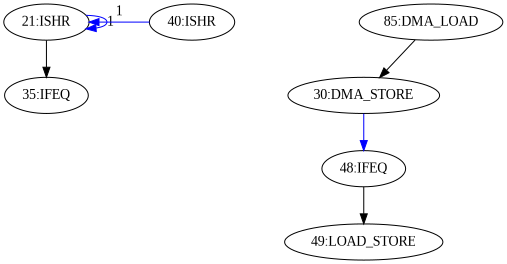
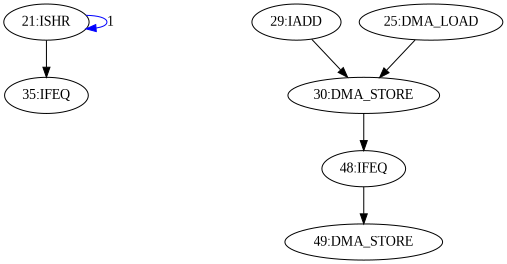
(192, 22) -> none
none -> (296, 22)
(431, 22) -> (431, 22)
(364, 127) -> (364, 127)
(364, 242) -> (364, 242)
